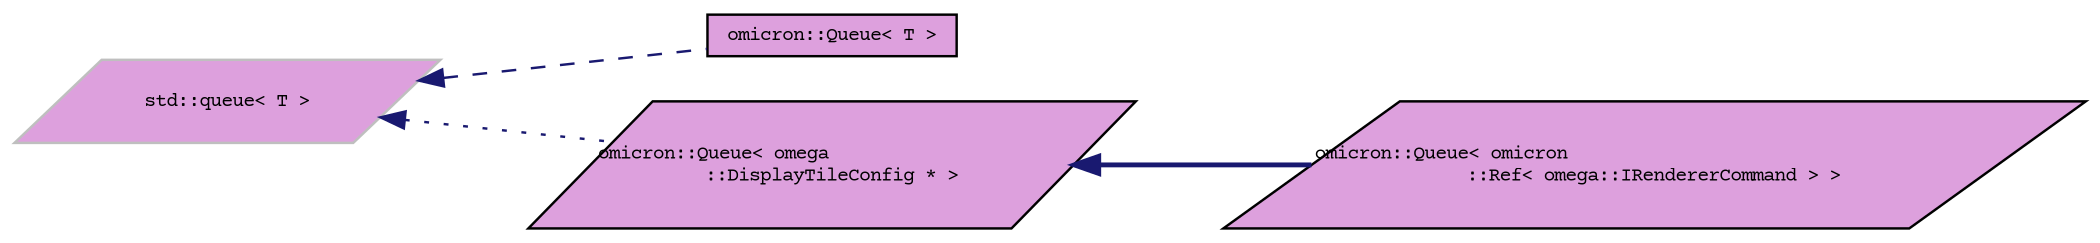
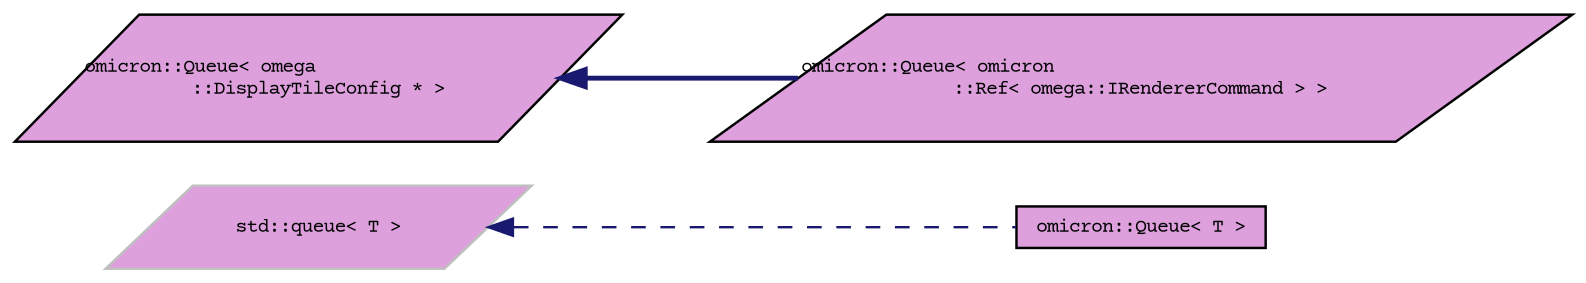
(508, 131) -> none
